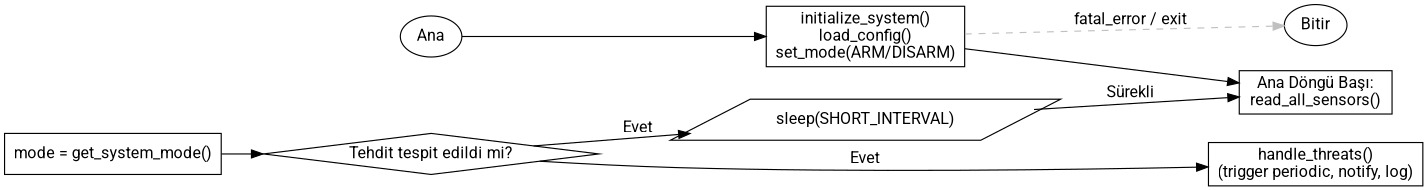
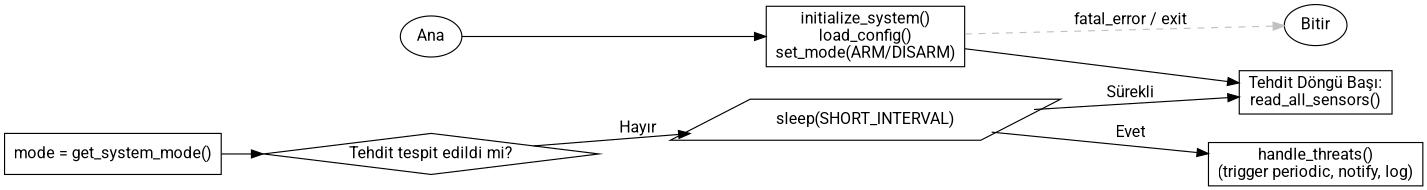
(1316, 92) -> (1316, 92)
(638, 128) -> (638, 128)
(868, 170) -> (1094, 142)
